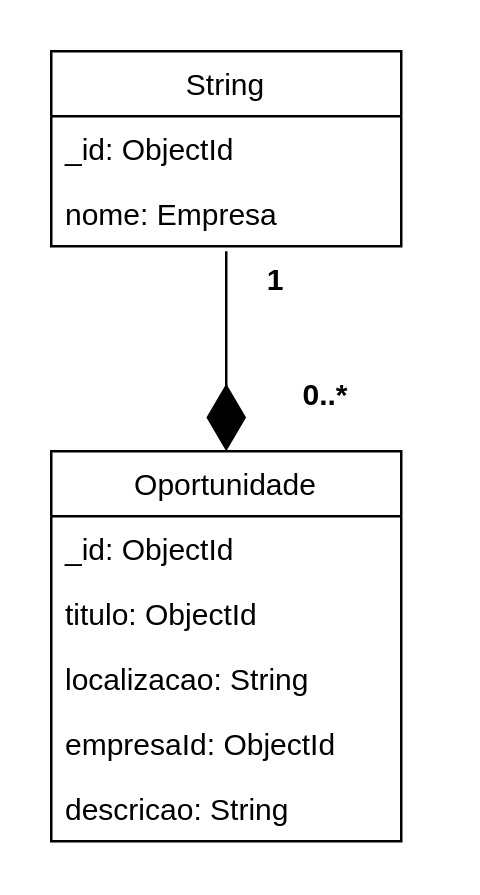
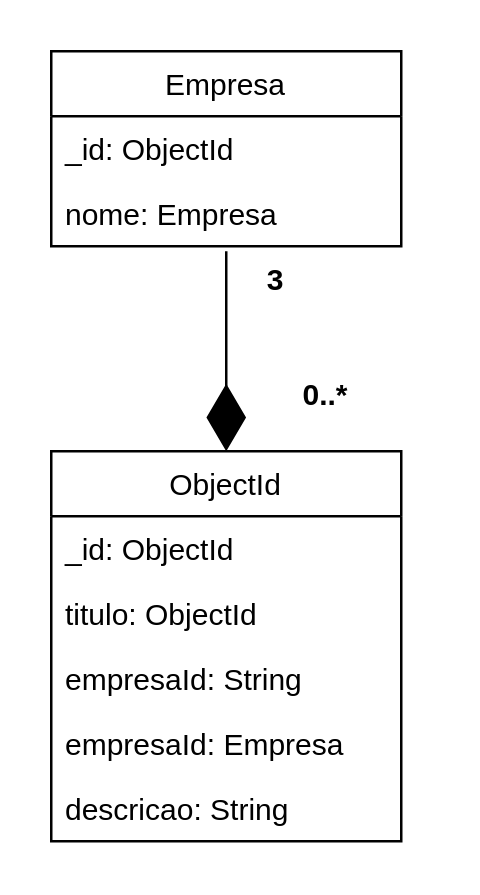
(225, 85) -> (225, 85)
(275, 280) -> (275, 280)
(225, 485) -> (225, 485)
(201, 680) -> (196, 680)
(217, 745) -> (208, 745)
